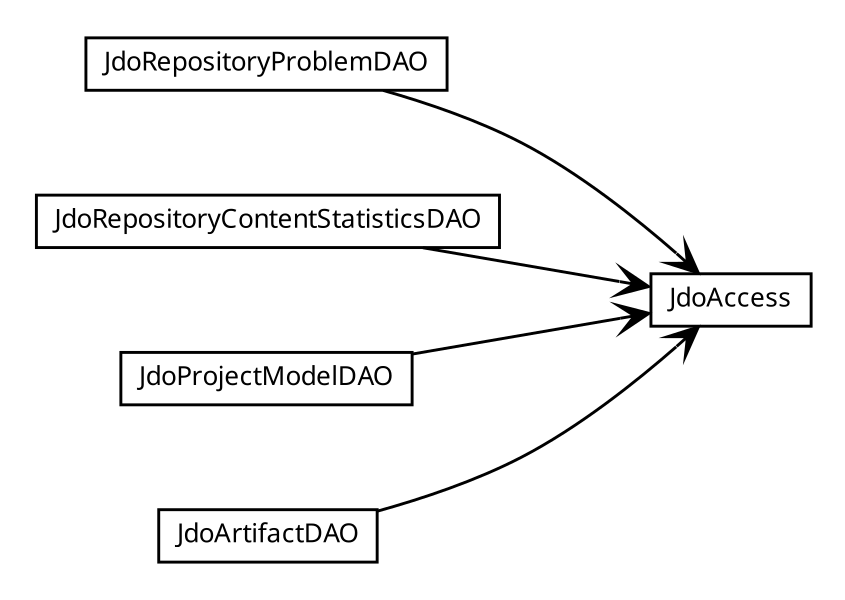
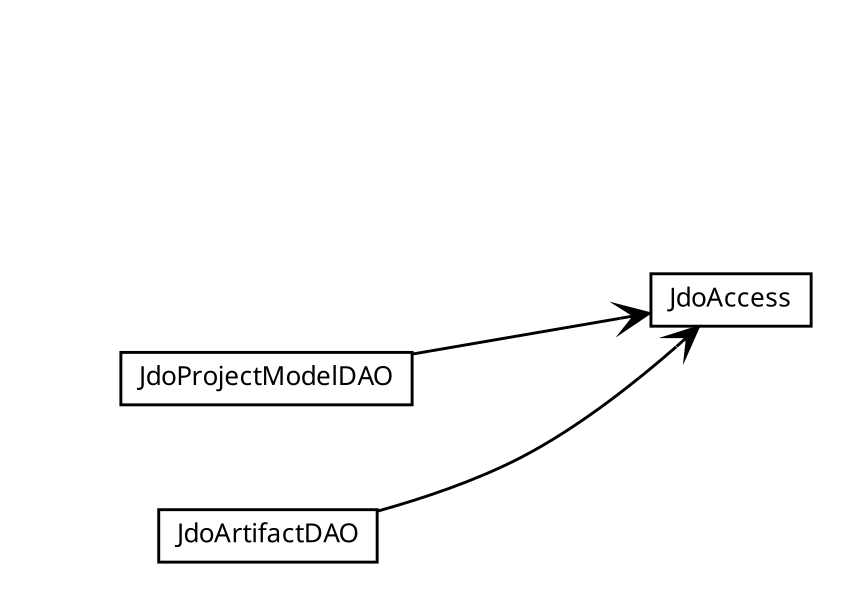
(266, 64) -> none
(266, 221) -> none
